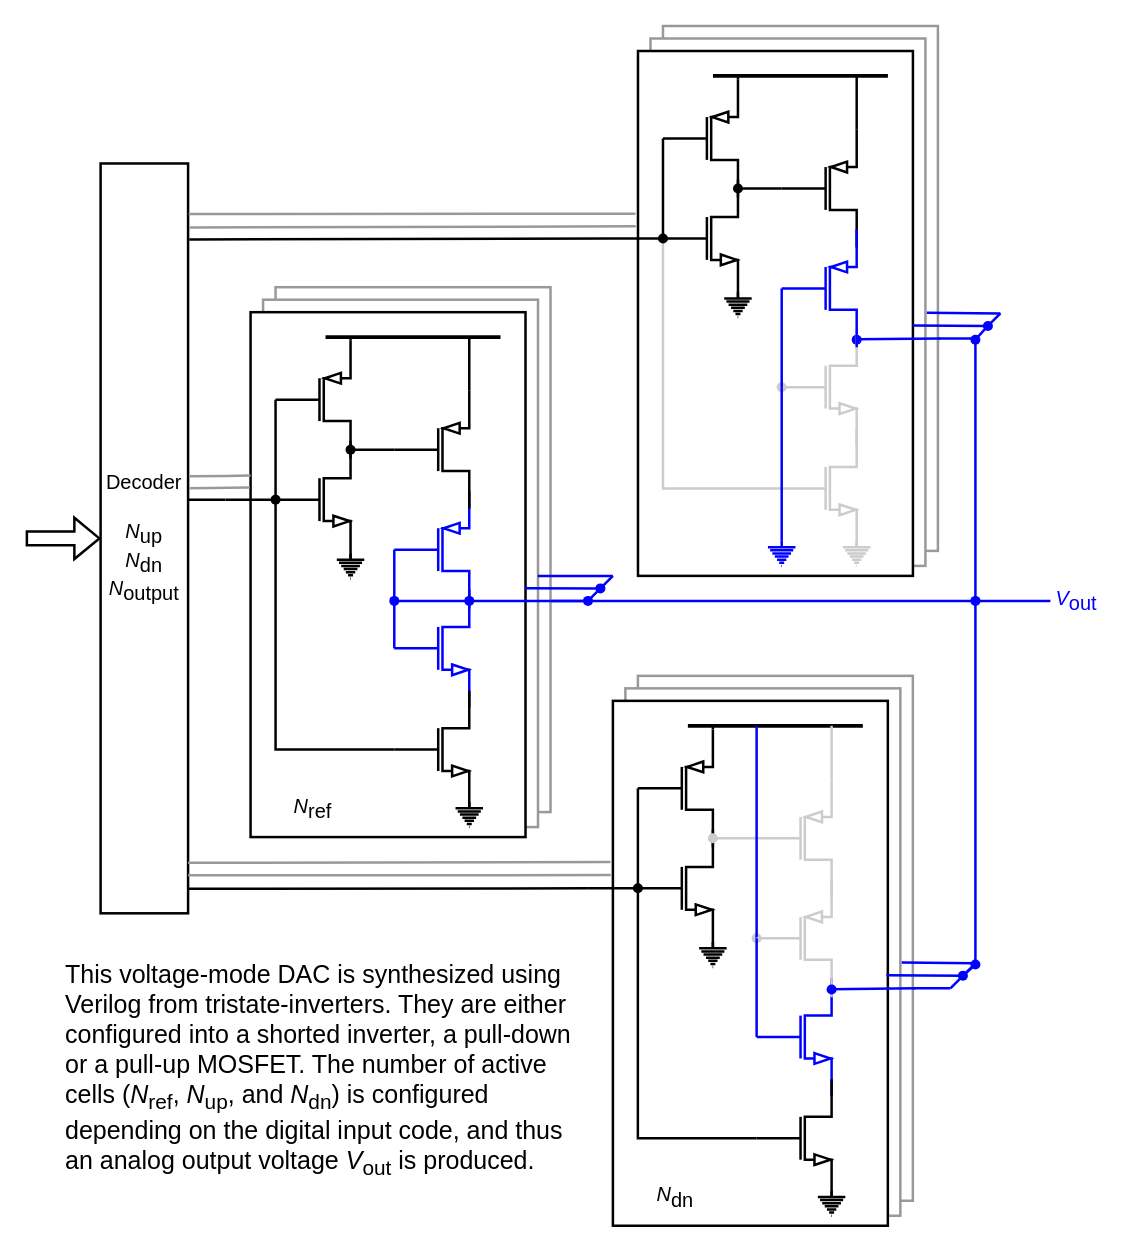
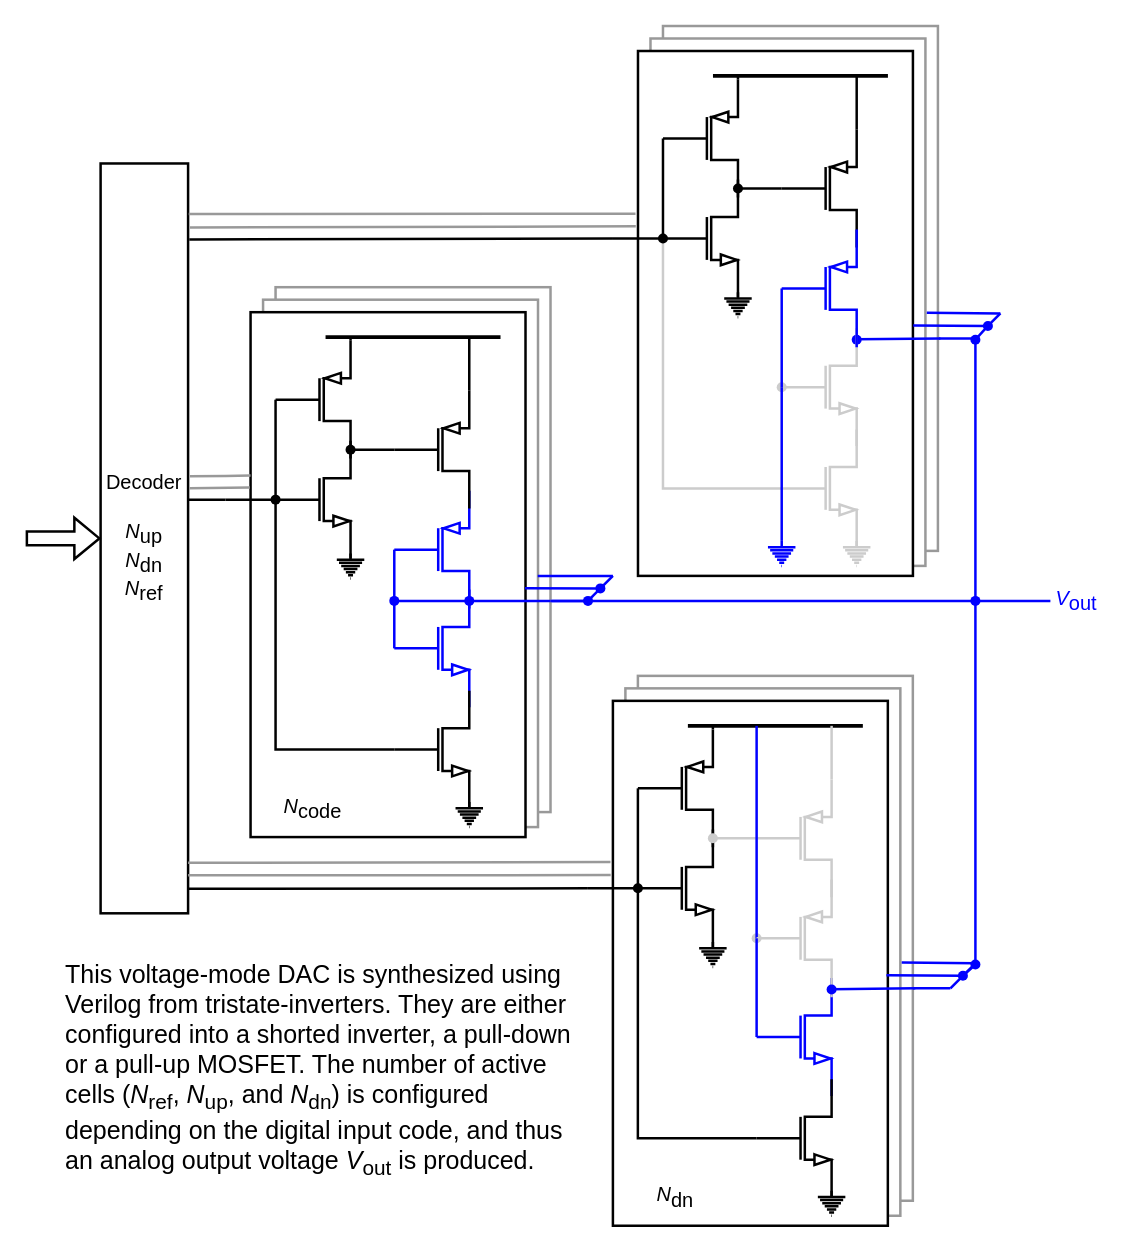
(144, 538) -> (144, 538)
(313, 808) -> (313, 808)
